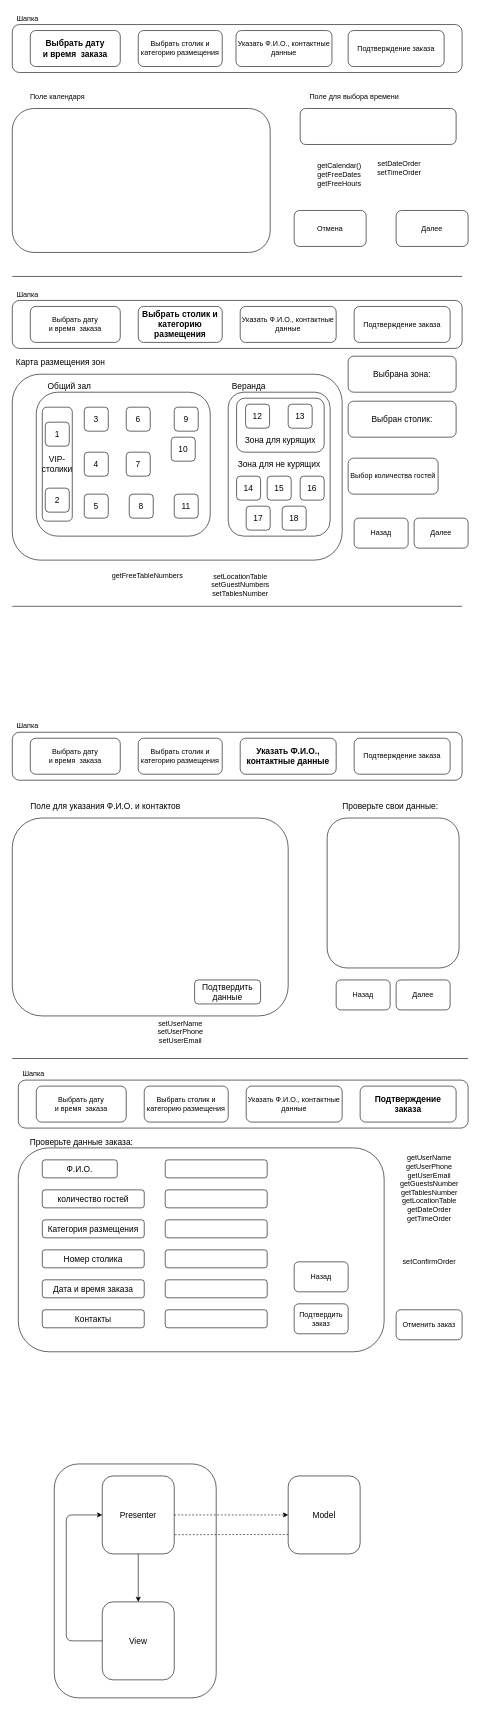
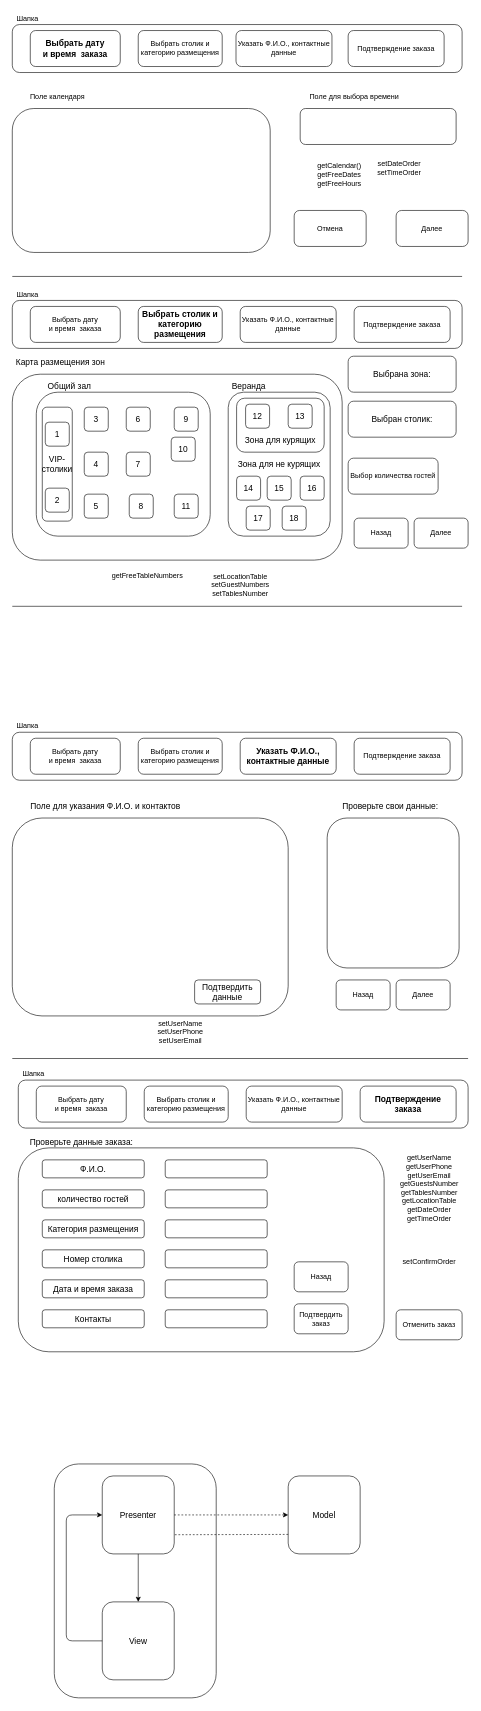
(80, 1169) -> (93, 1169)
